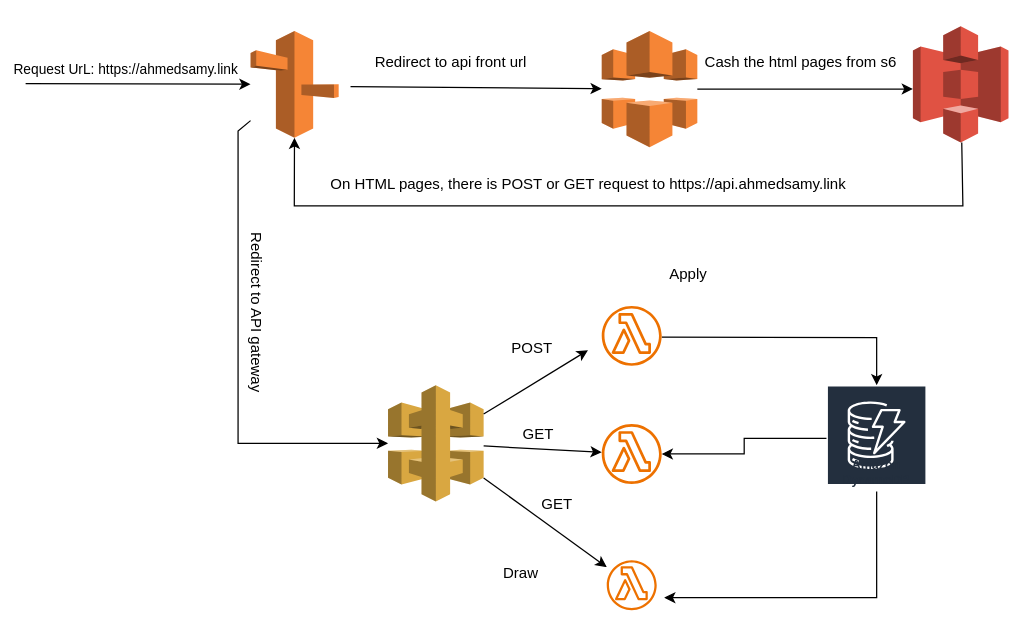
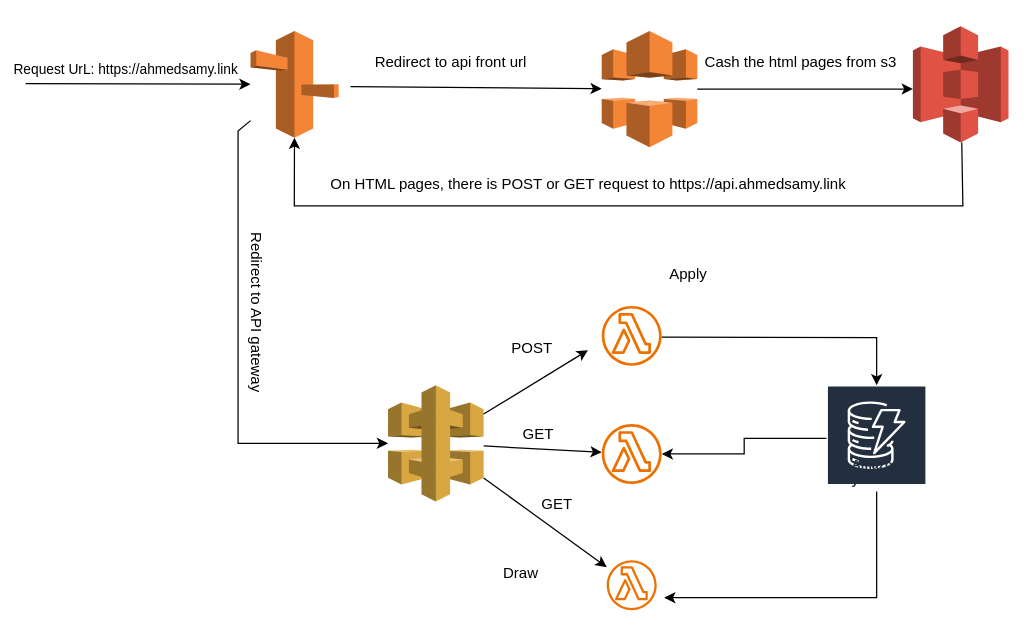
(801, 62) -> (801, 62)
